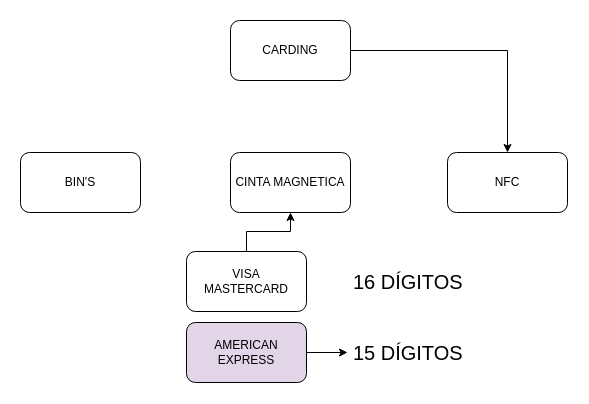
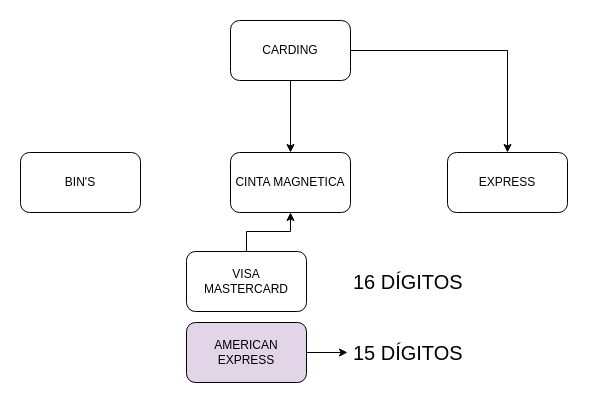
none -> (291, 113)
(508, 183) -> (508, 183)
